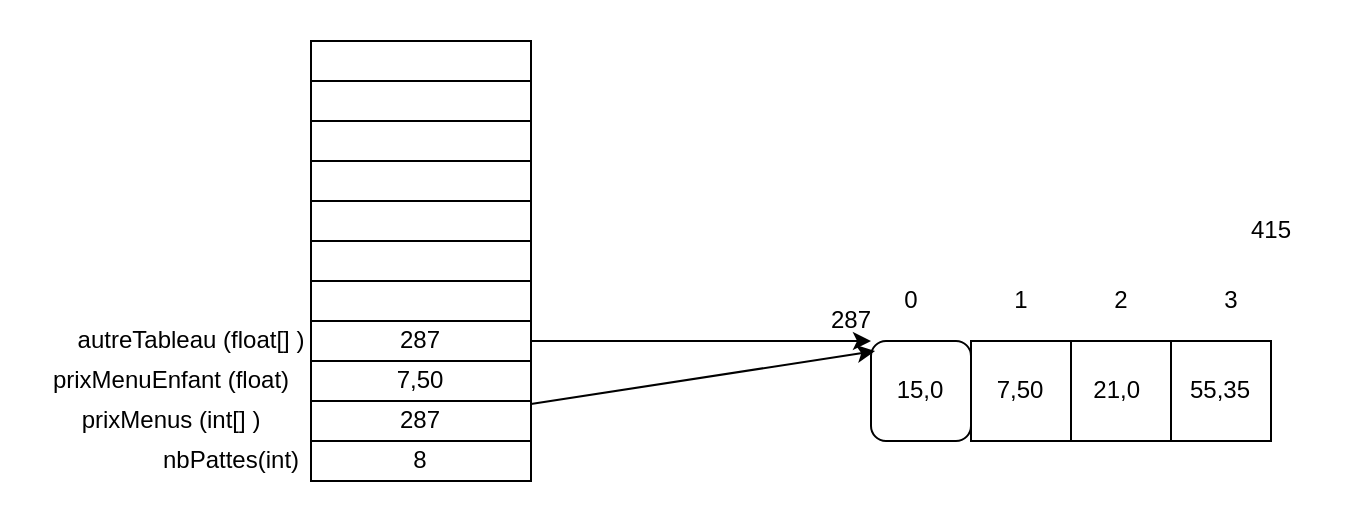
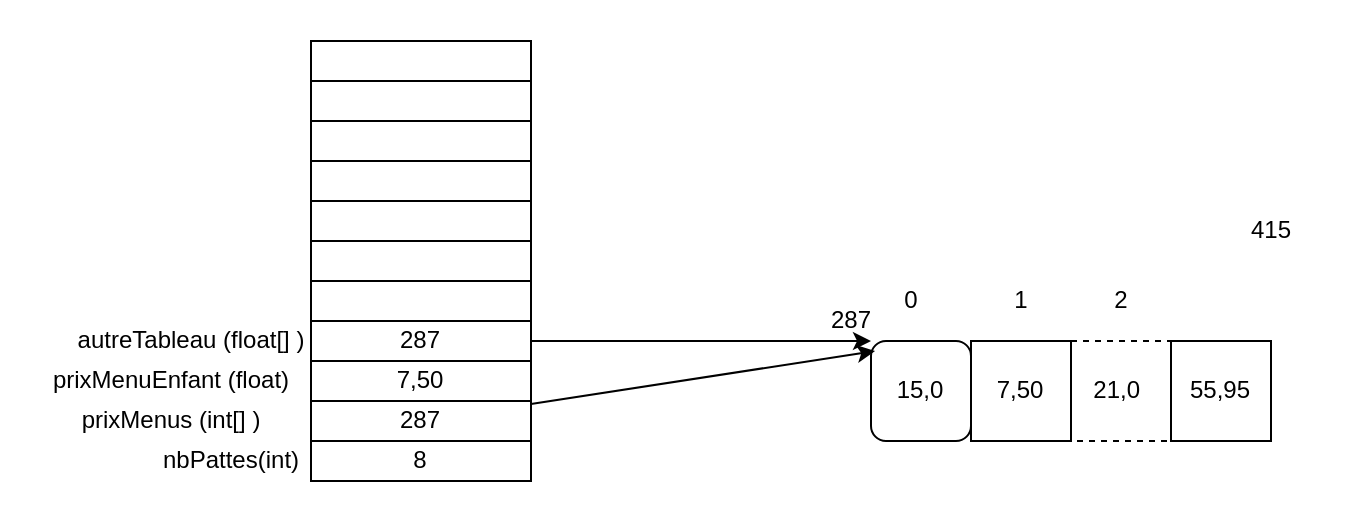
(1231, 301) -> none
(1121, 391) -> (1121, 391)
(1221, 391) -> (1221, 391)
